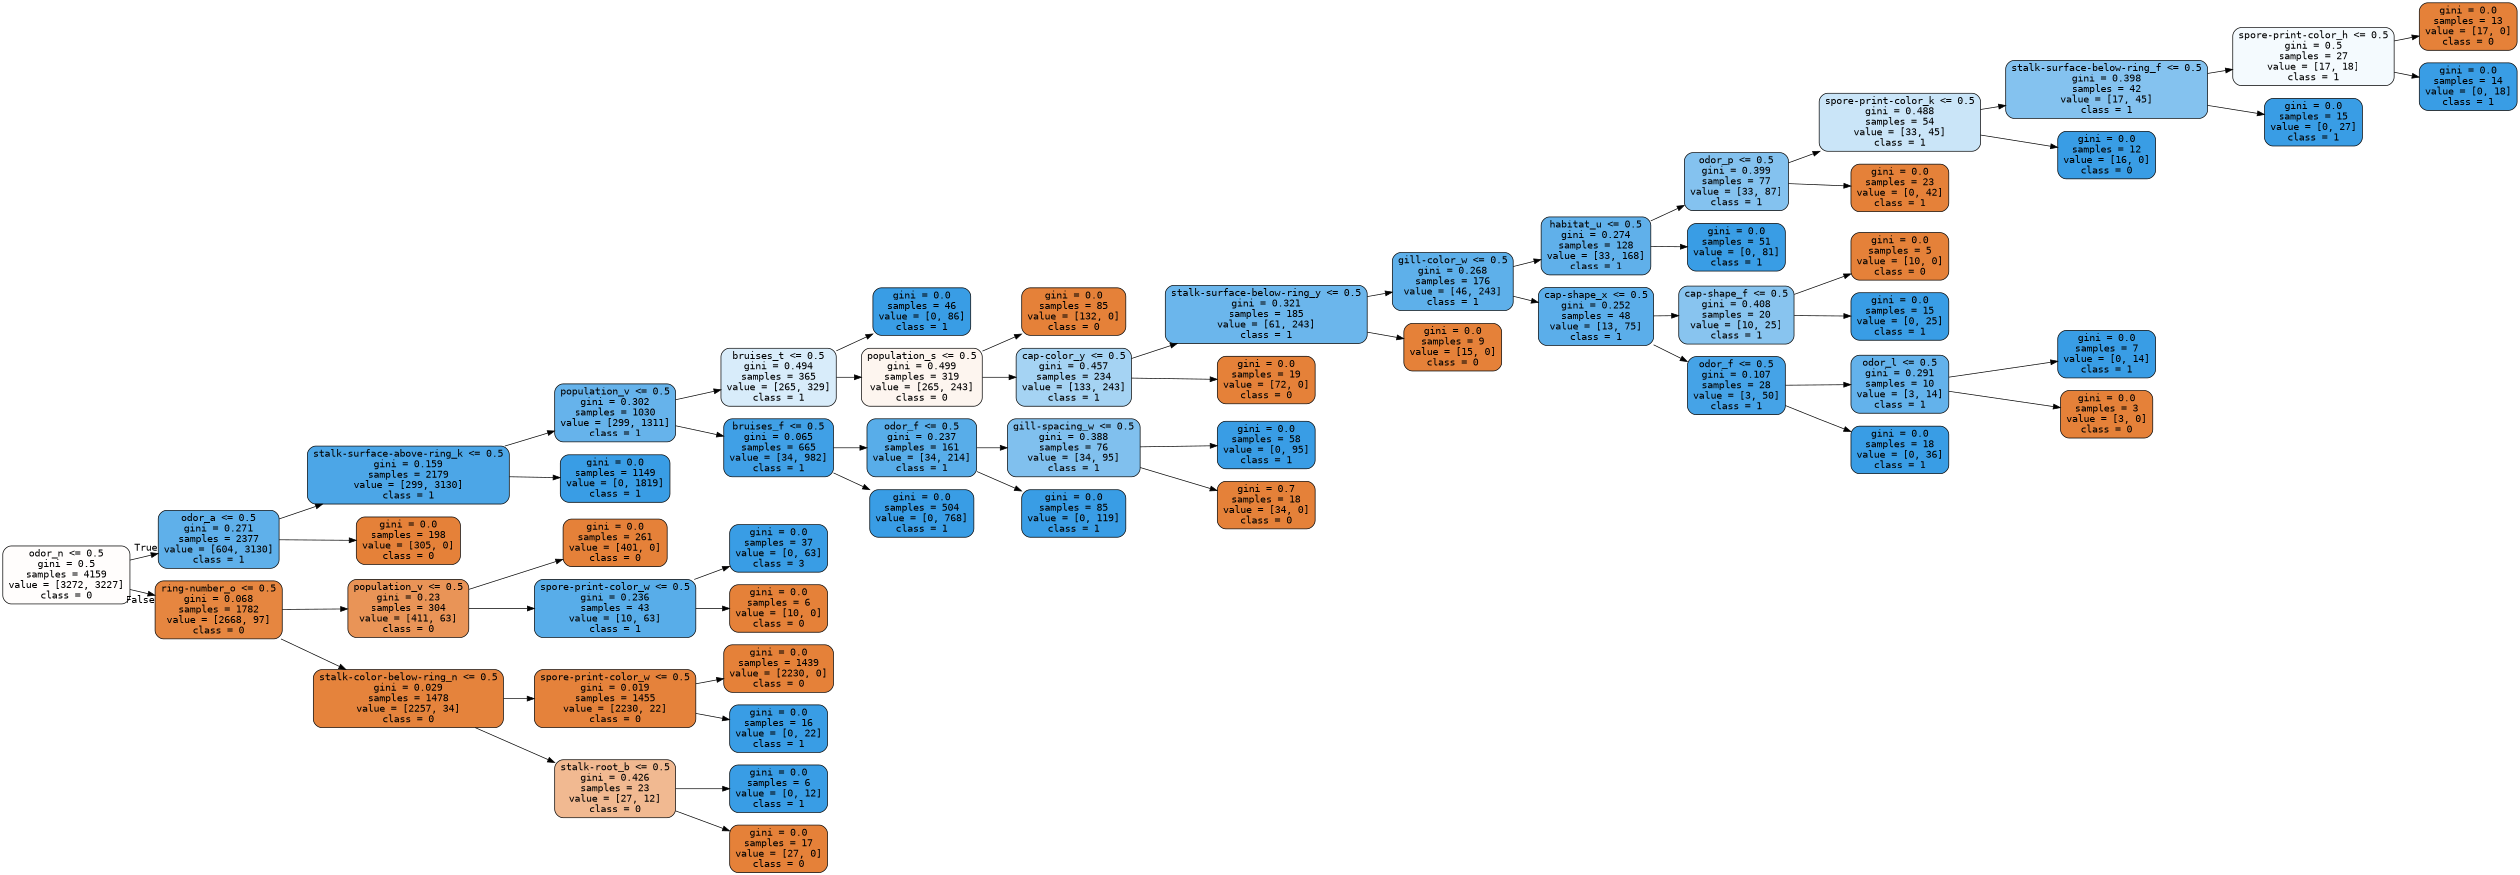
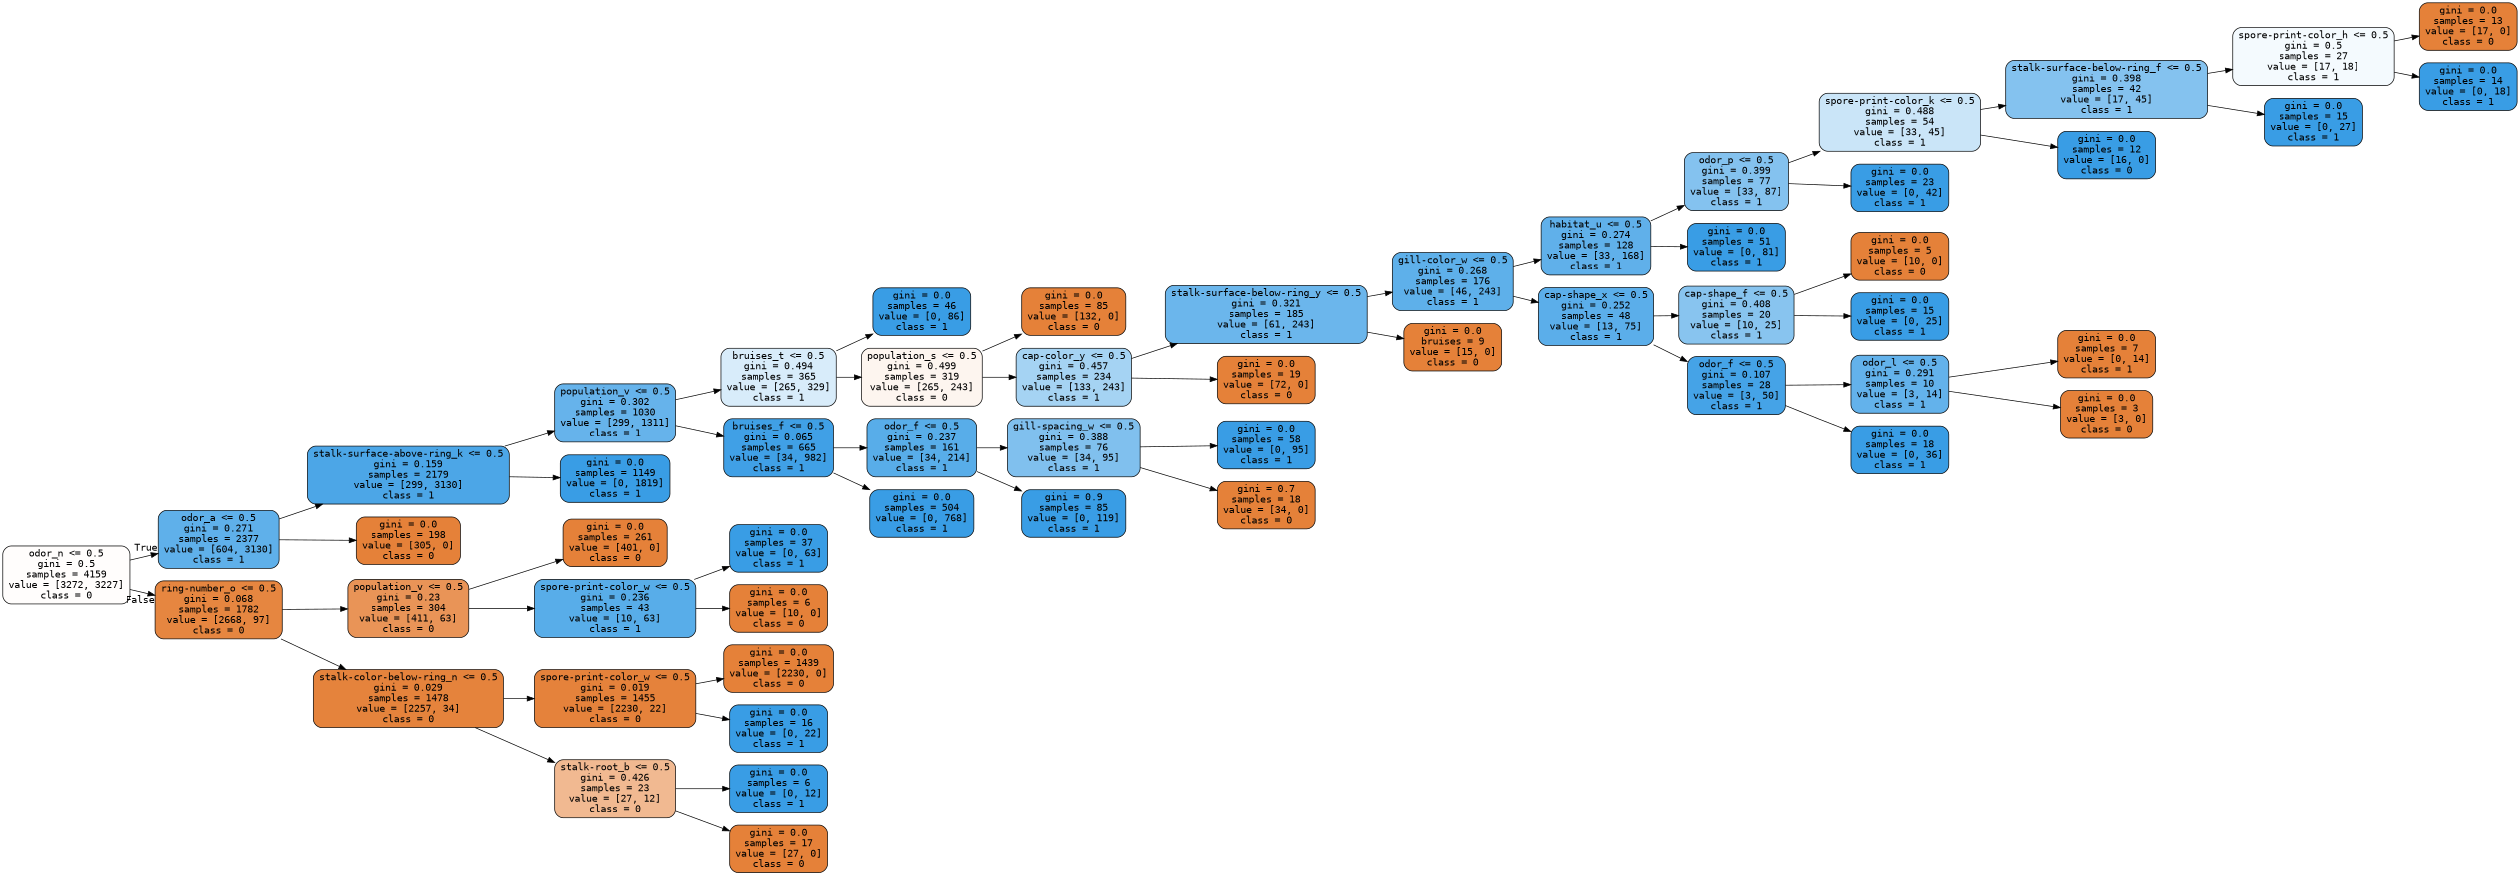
(1900, 188) -> (1900, 188)
(1453, 347) -> (1453, 347)
(2107, 354) -> (2107, 354)
(1074, 513) -> (1074, 513)
(779, 548) -> (779, 548)
